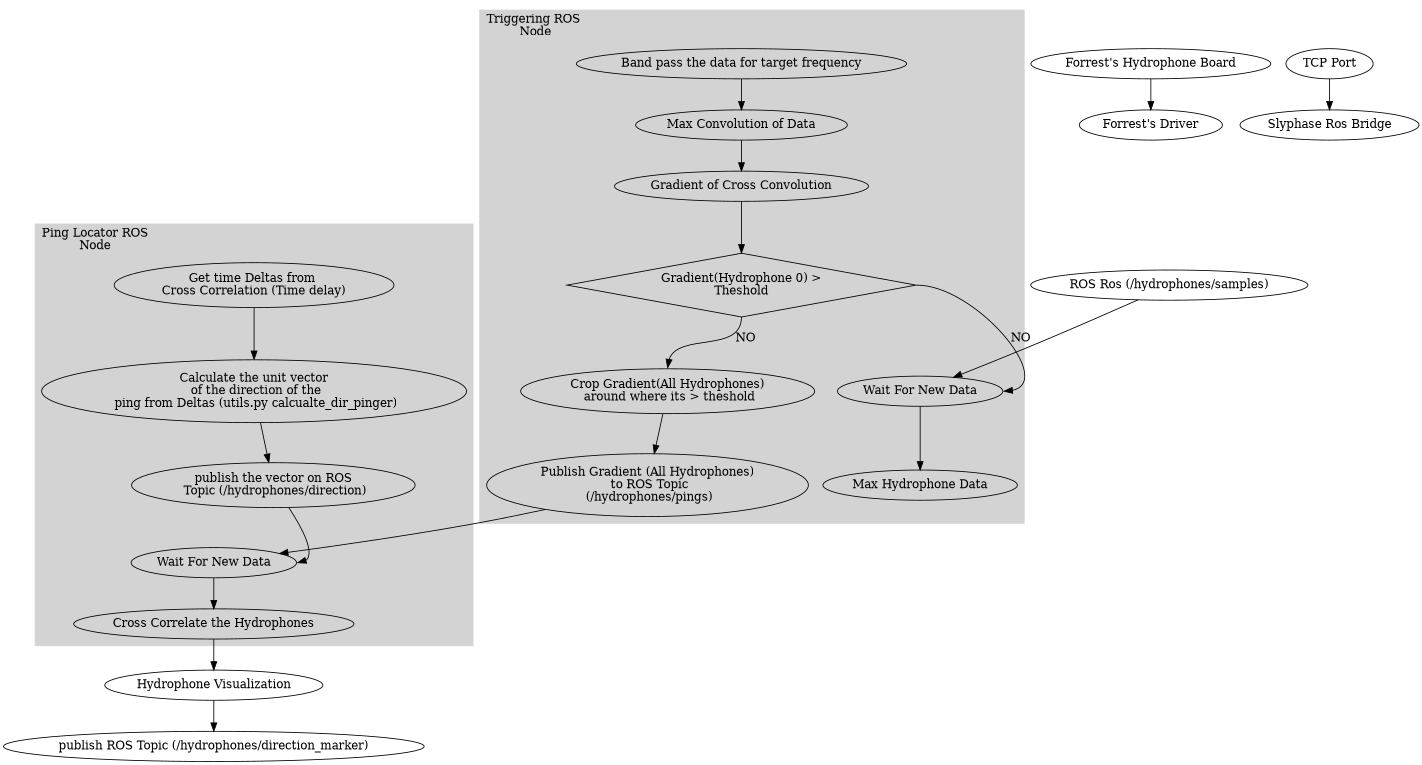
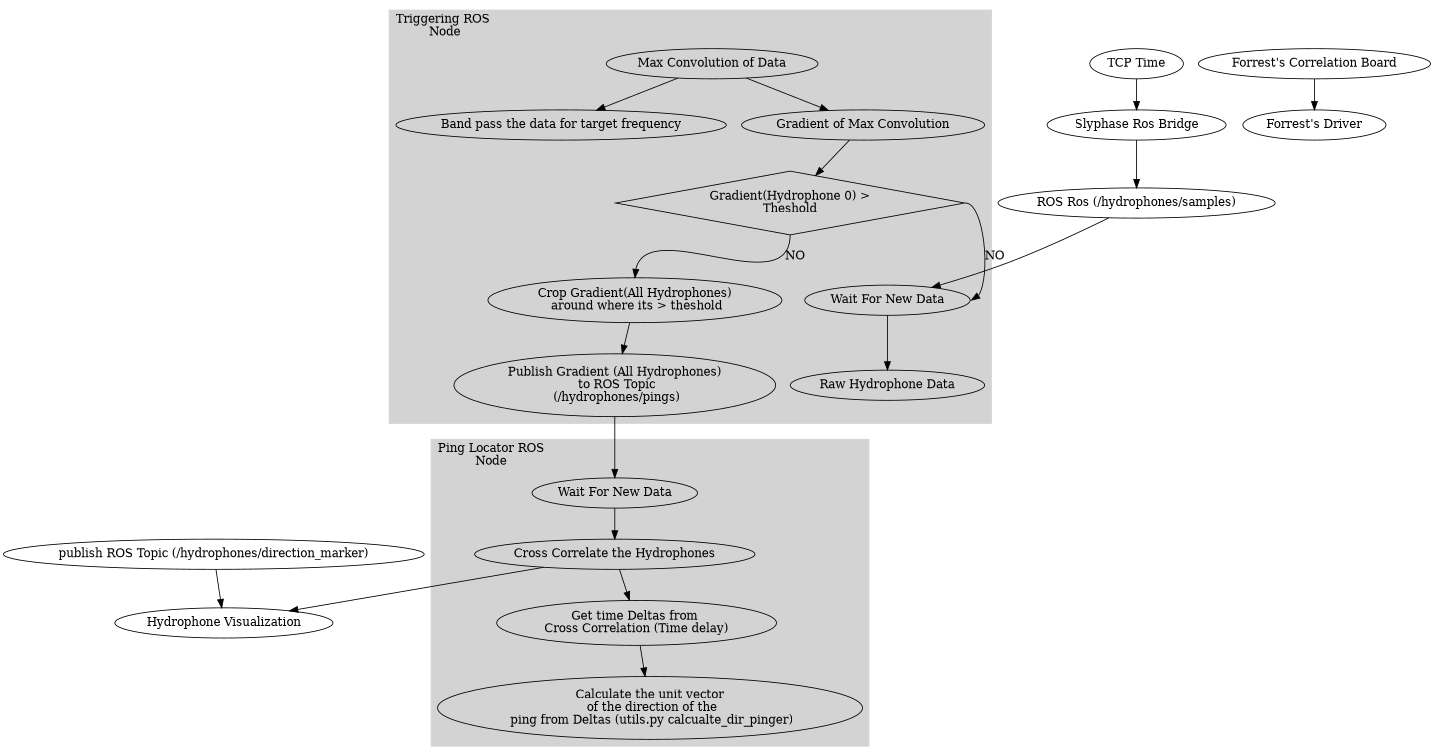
(1151, 64) -> (1314, 64)
(1330, 64) -> (1137, 64)
(741, 90) -> (641, 93)
none -> (1137, 160)
(741, 186) -> (863, 125)
(273, 485) -> none
(920, 485) -> (887, 385)
none -> (623, 581)
(214, 712) -> (218, 584)
